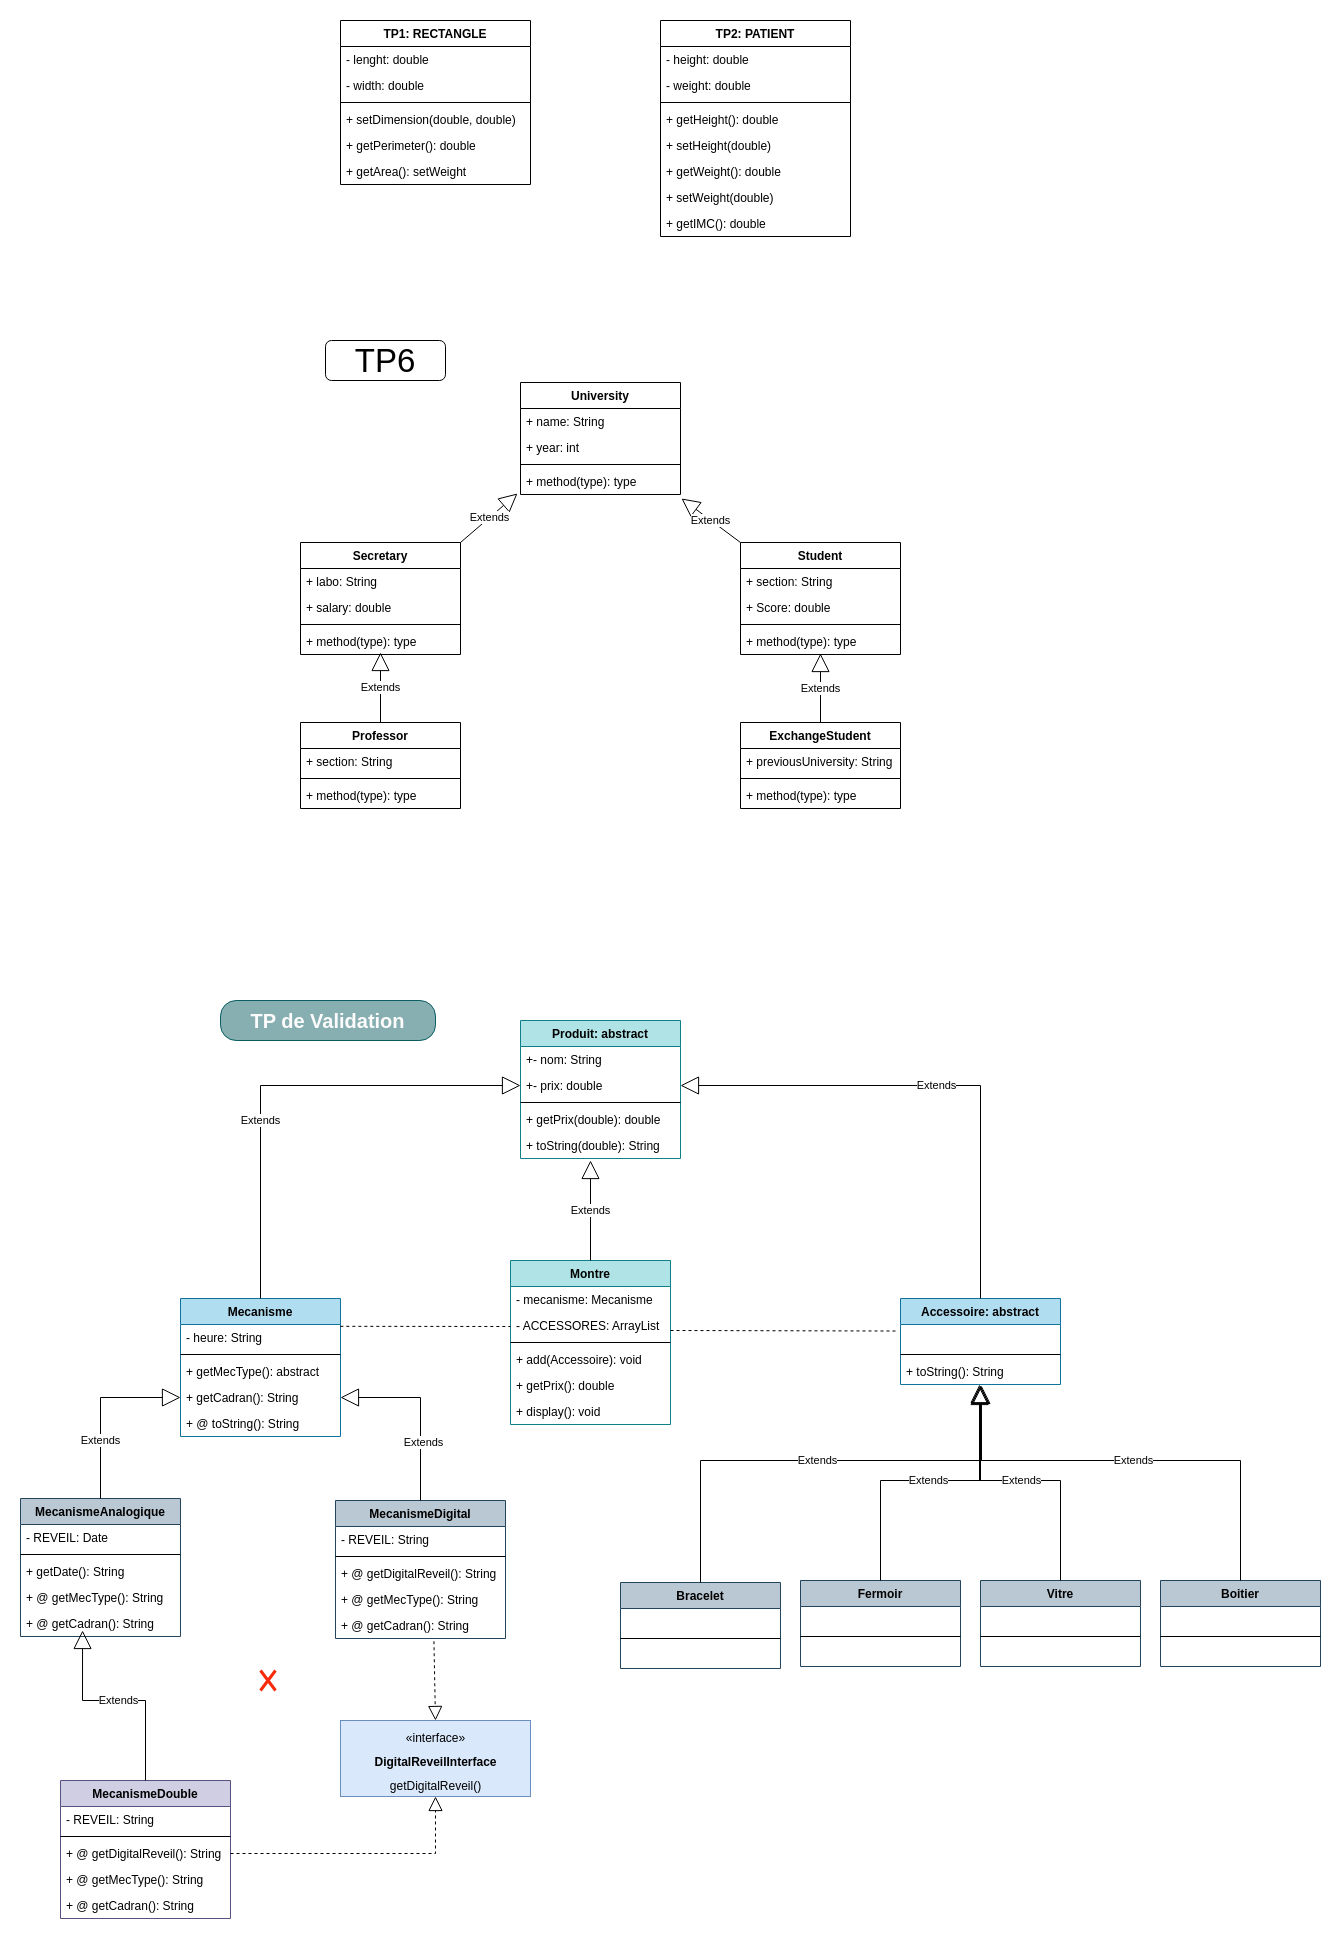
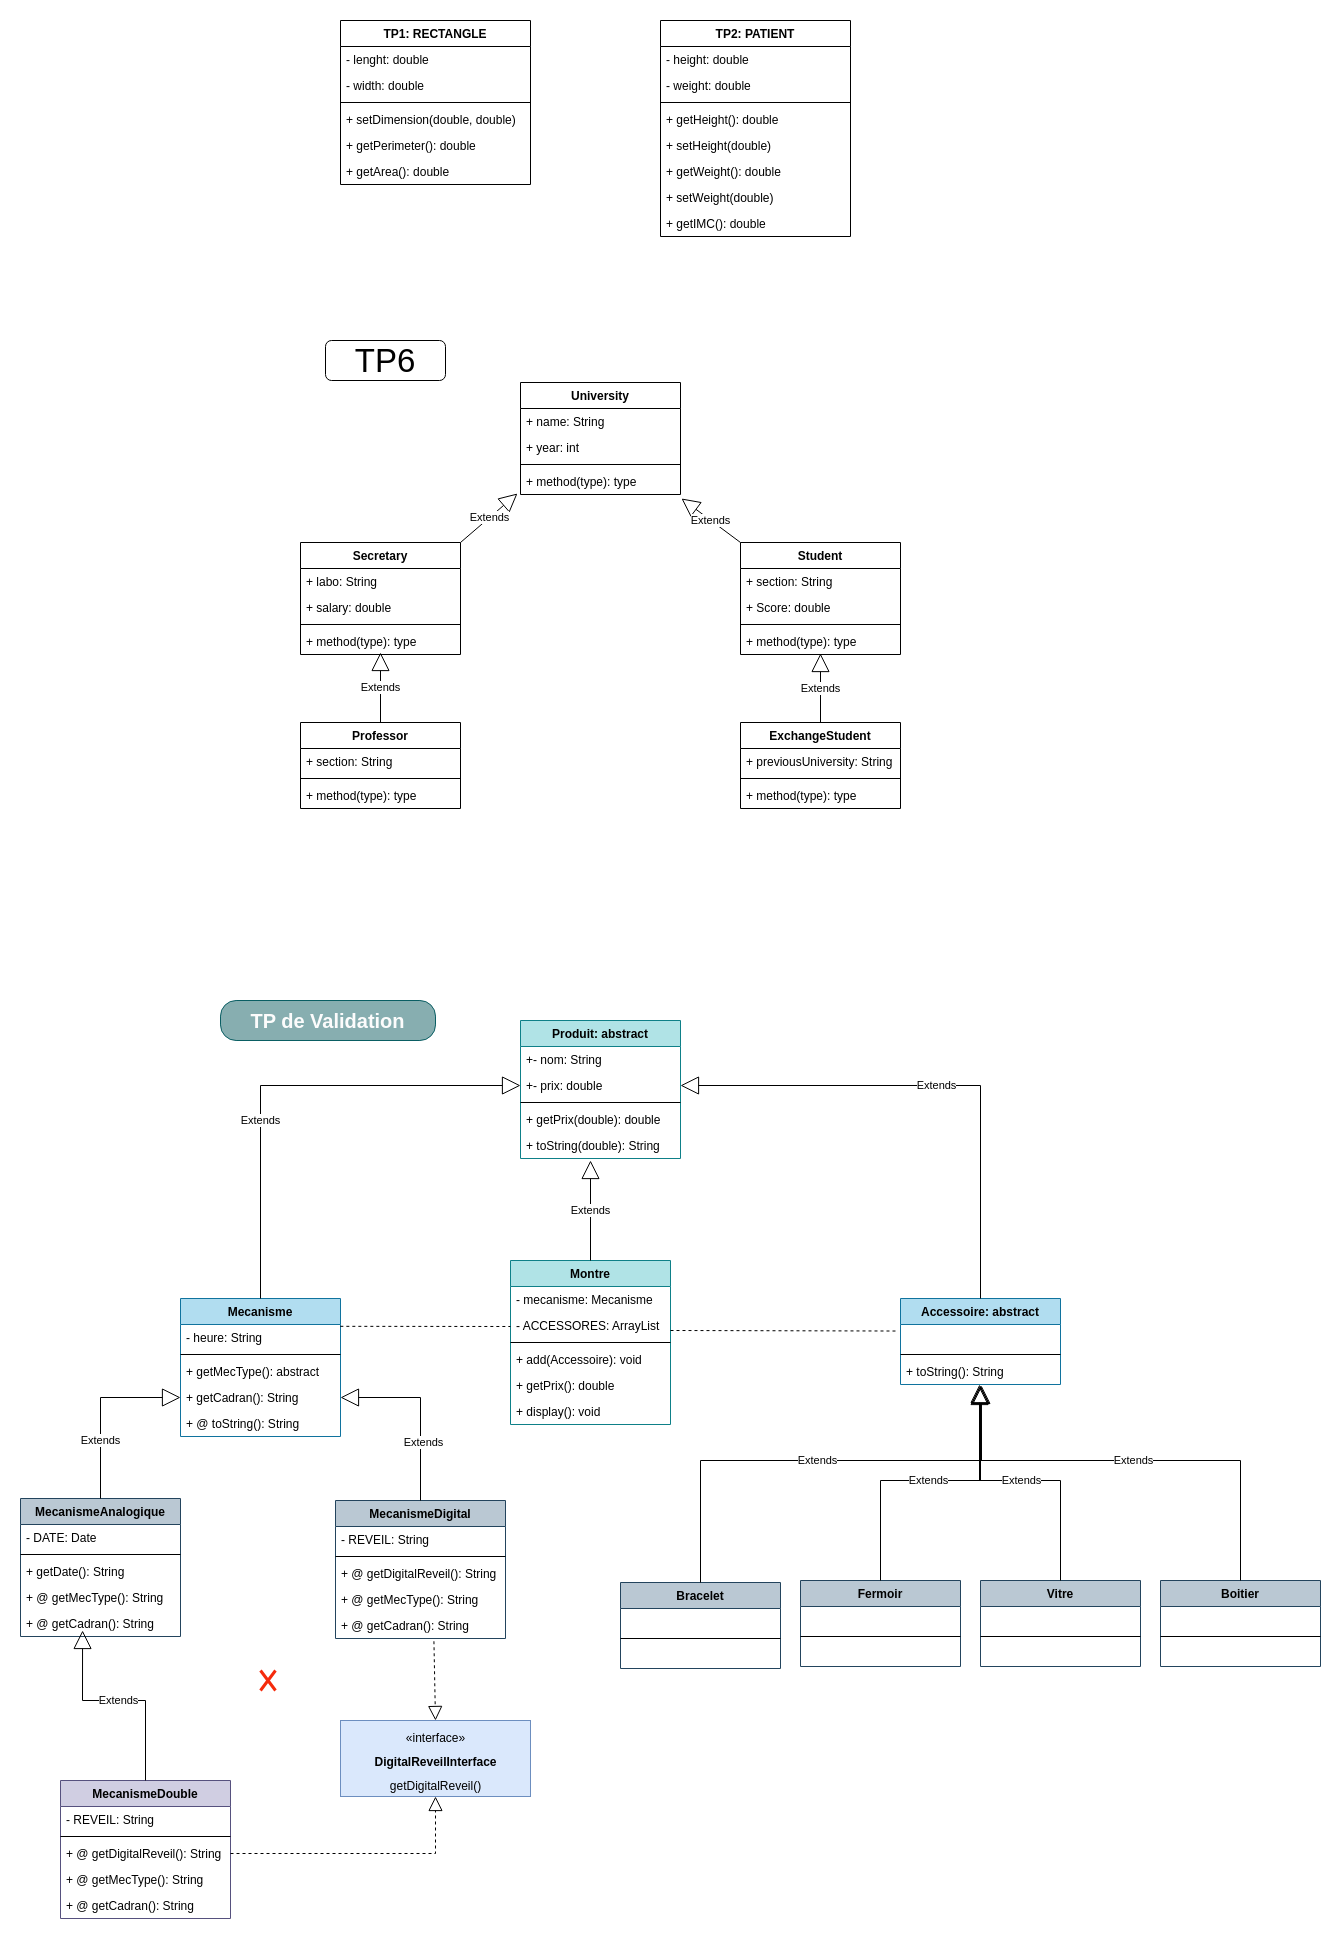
(414, 172) -> (404, 172)
(68, 1538) -> (62, 1538)
